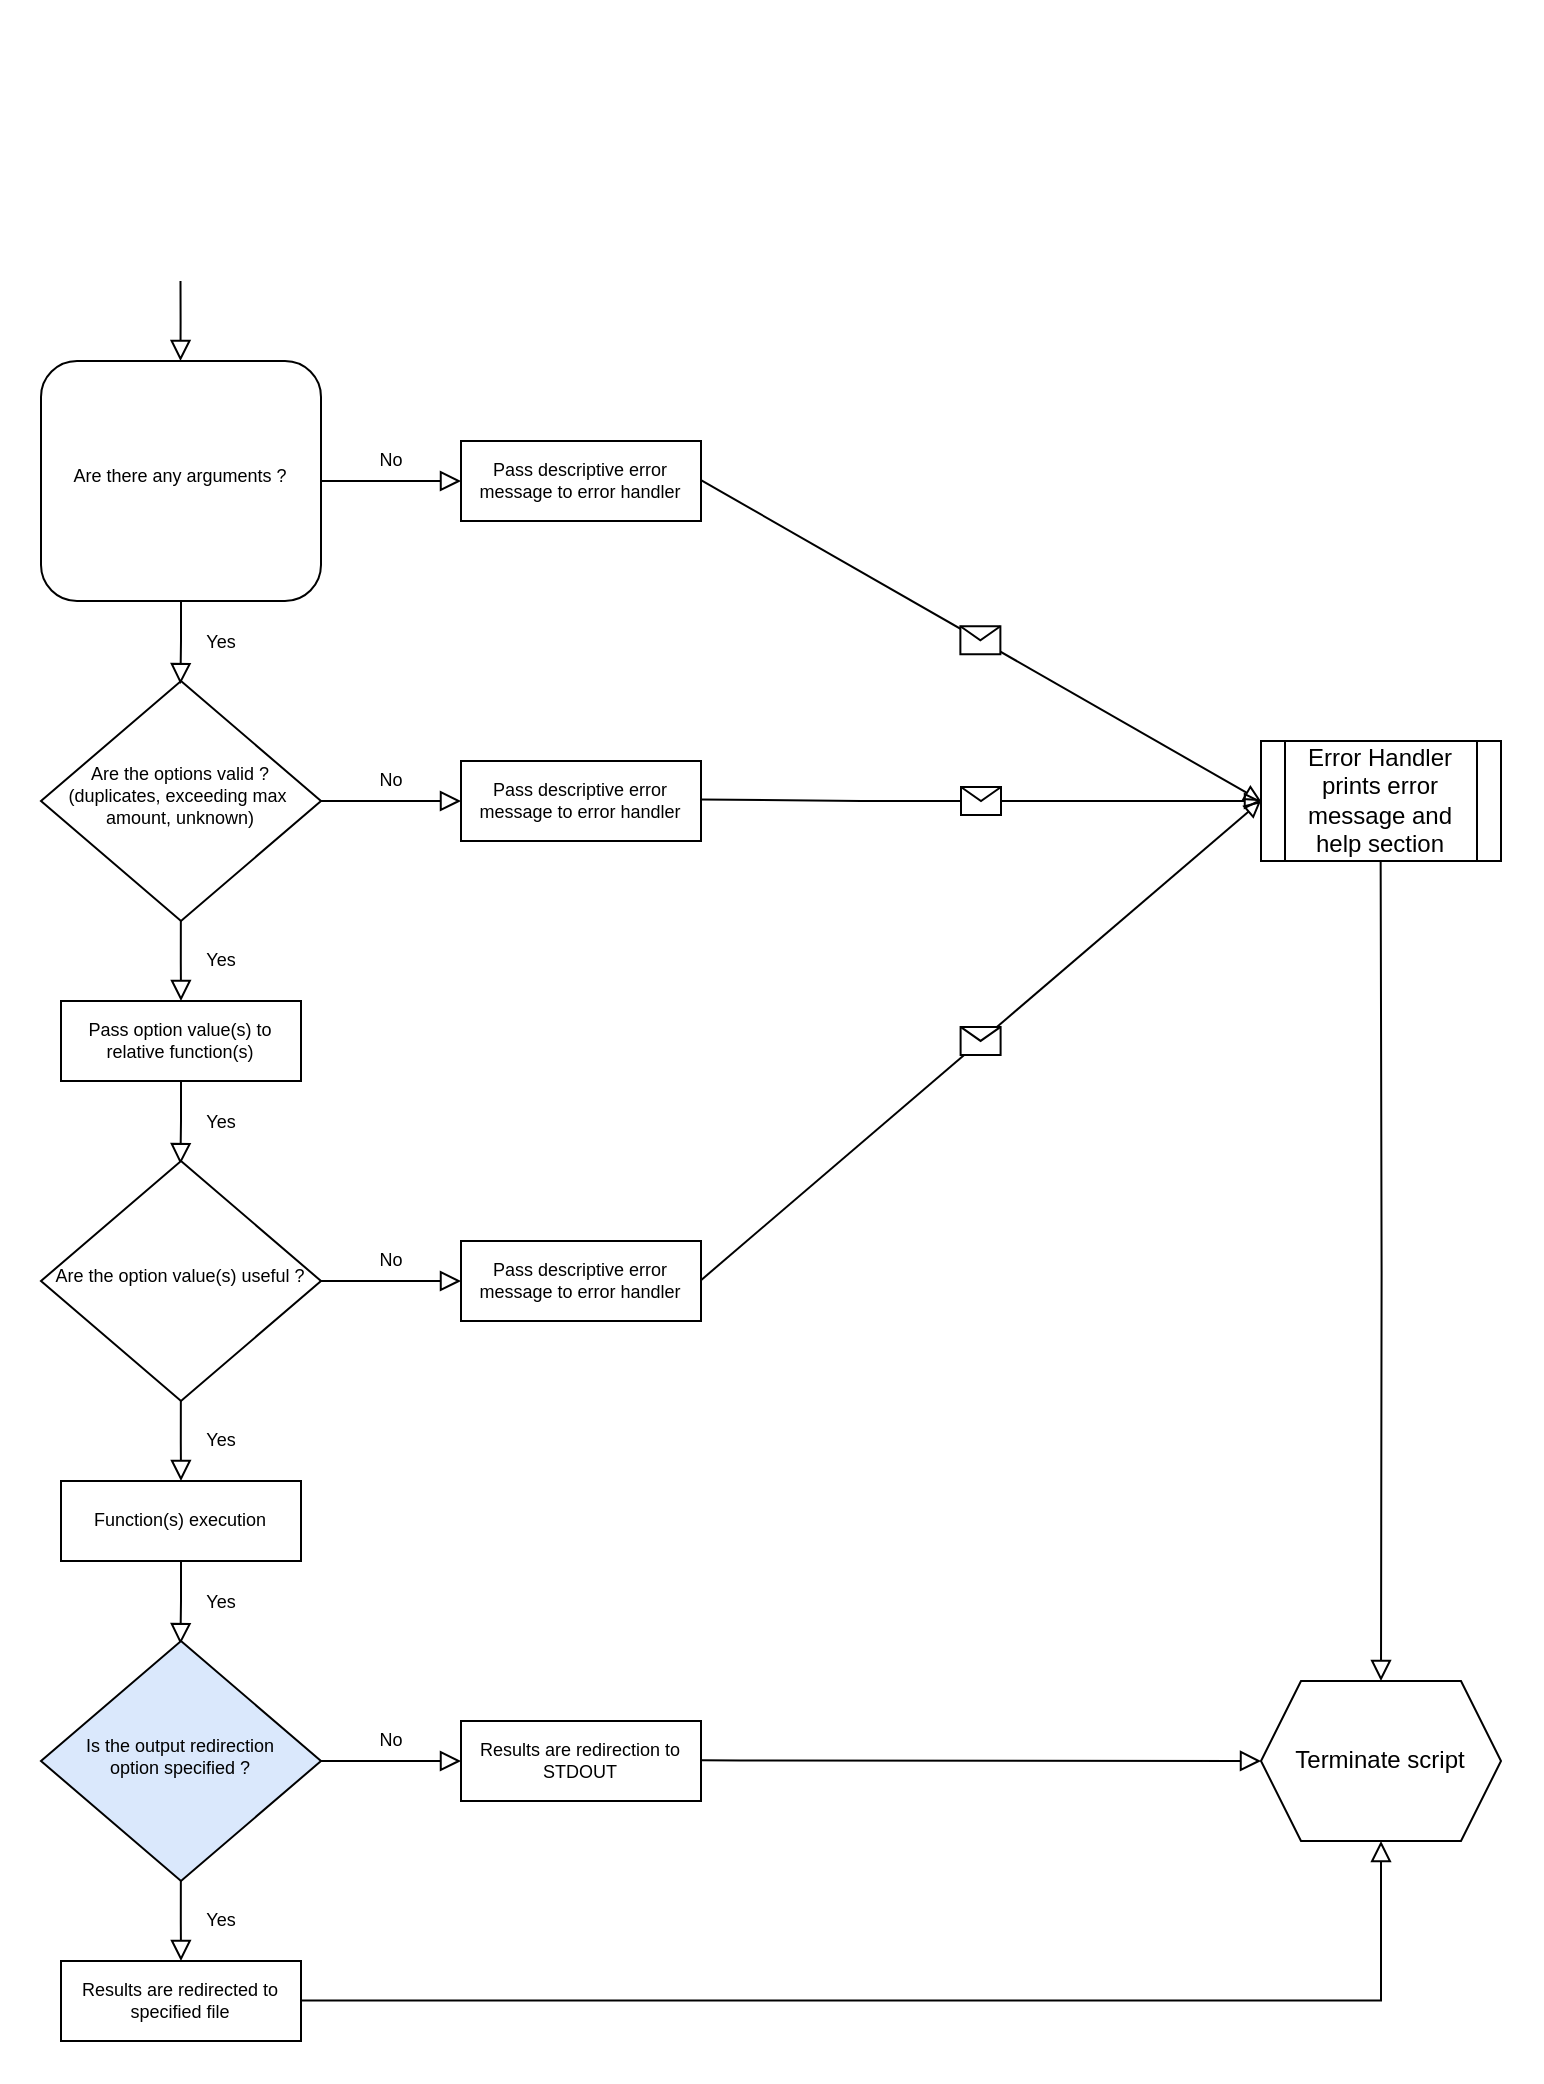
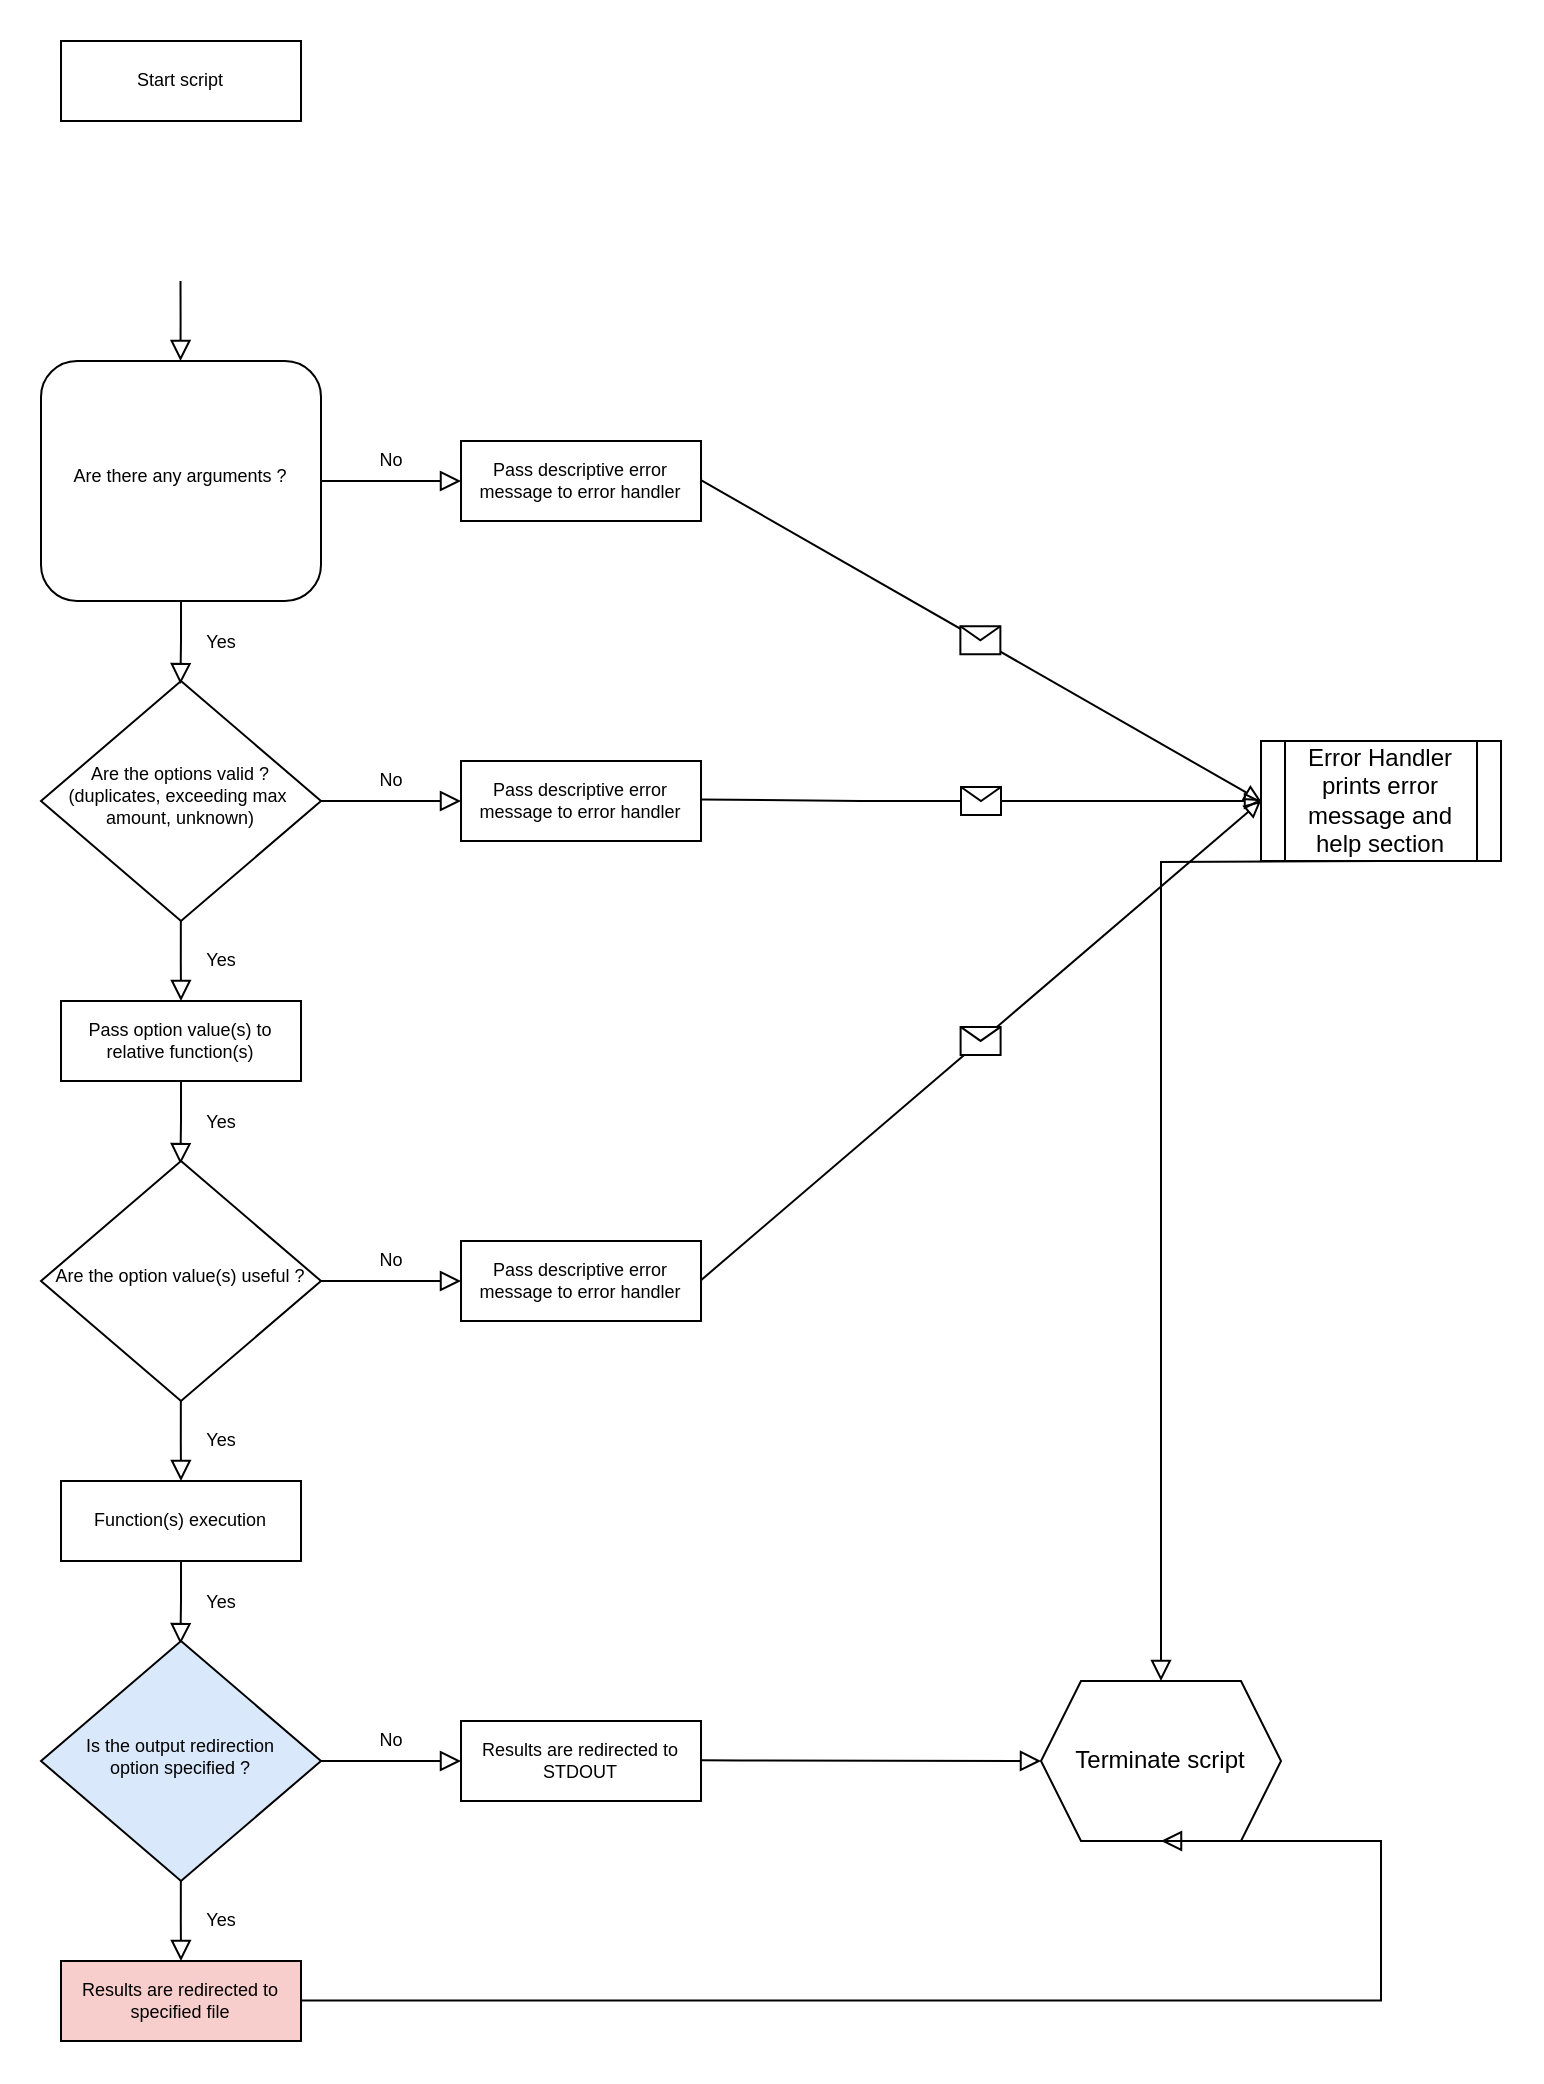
none -> (181, 81)
(581, 1761) -> (581, 1761)
(1381, 1761) -> (1161, 1761)
(181, 2001) -> (181, 2001)
